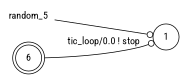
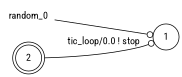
(29, 16) -> (29, 16)
(29, 58) -> (29, 58)
